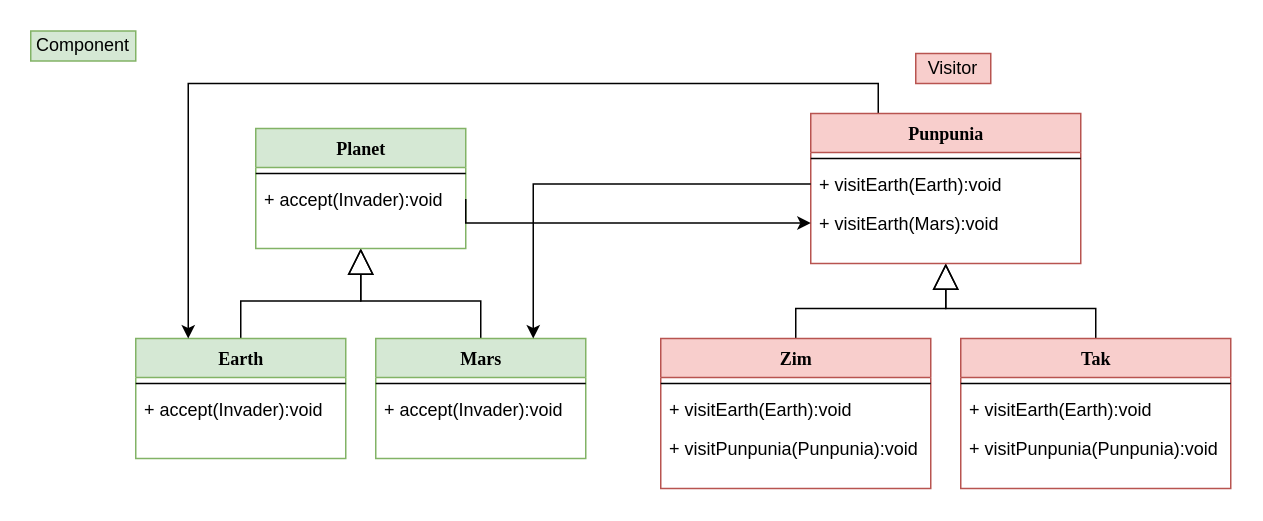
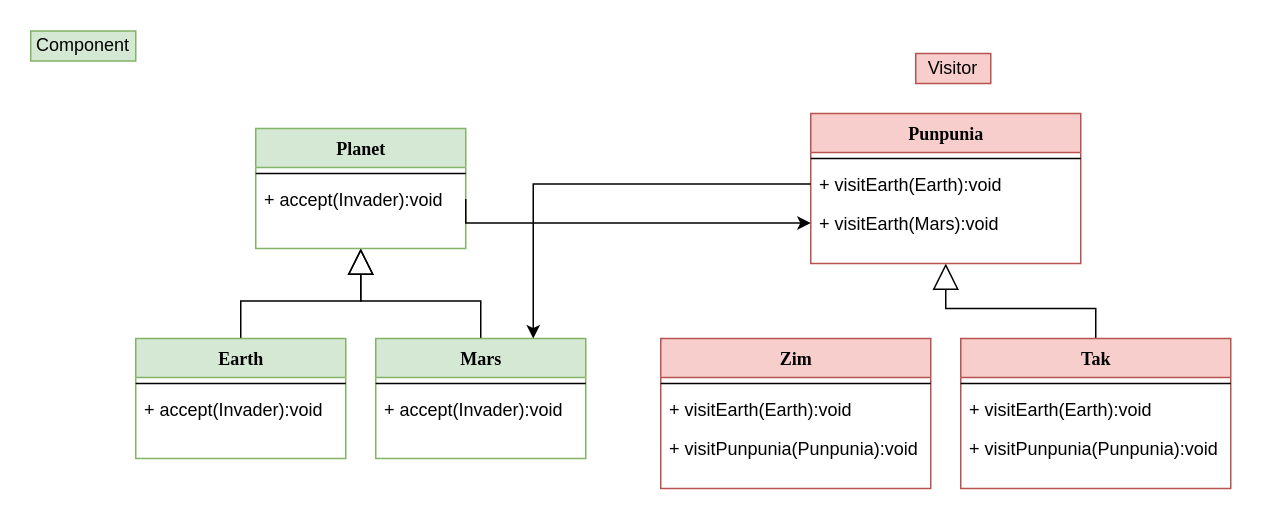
(426, 83) -> none
(855, 308) -> none
